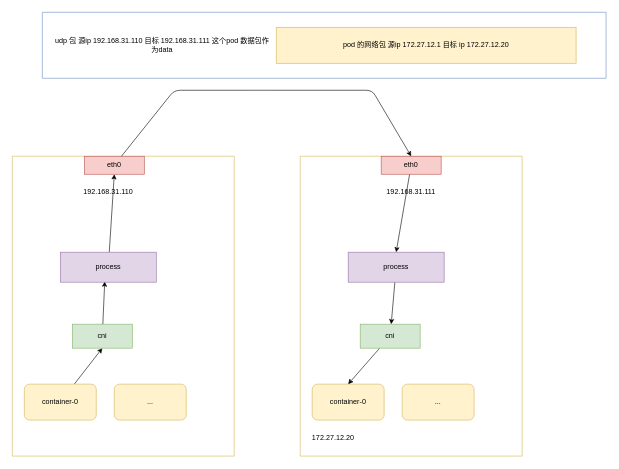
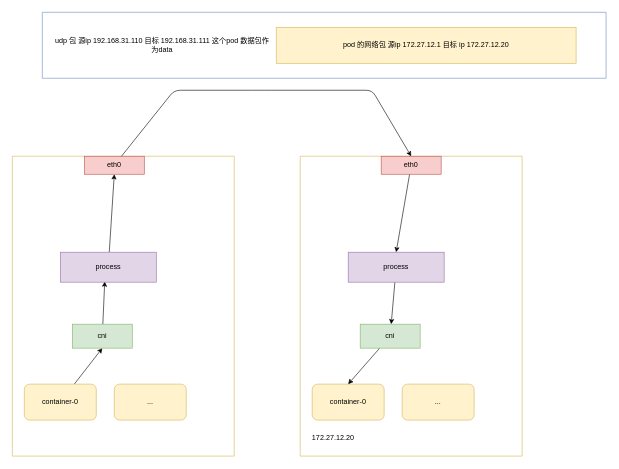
(108, 192) -> none
(411, 192) -> none
